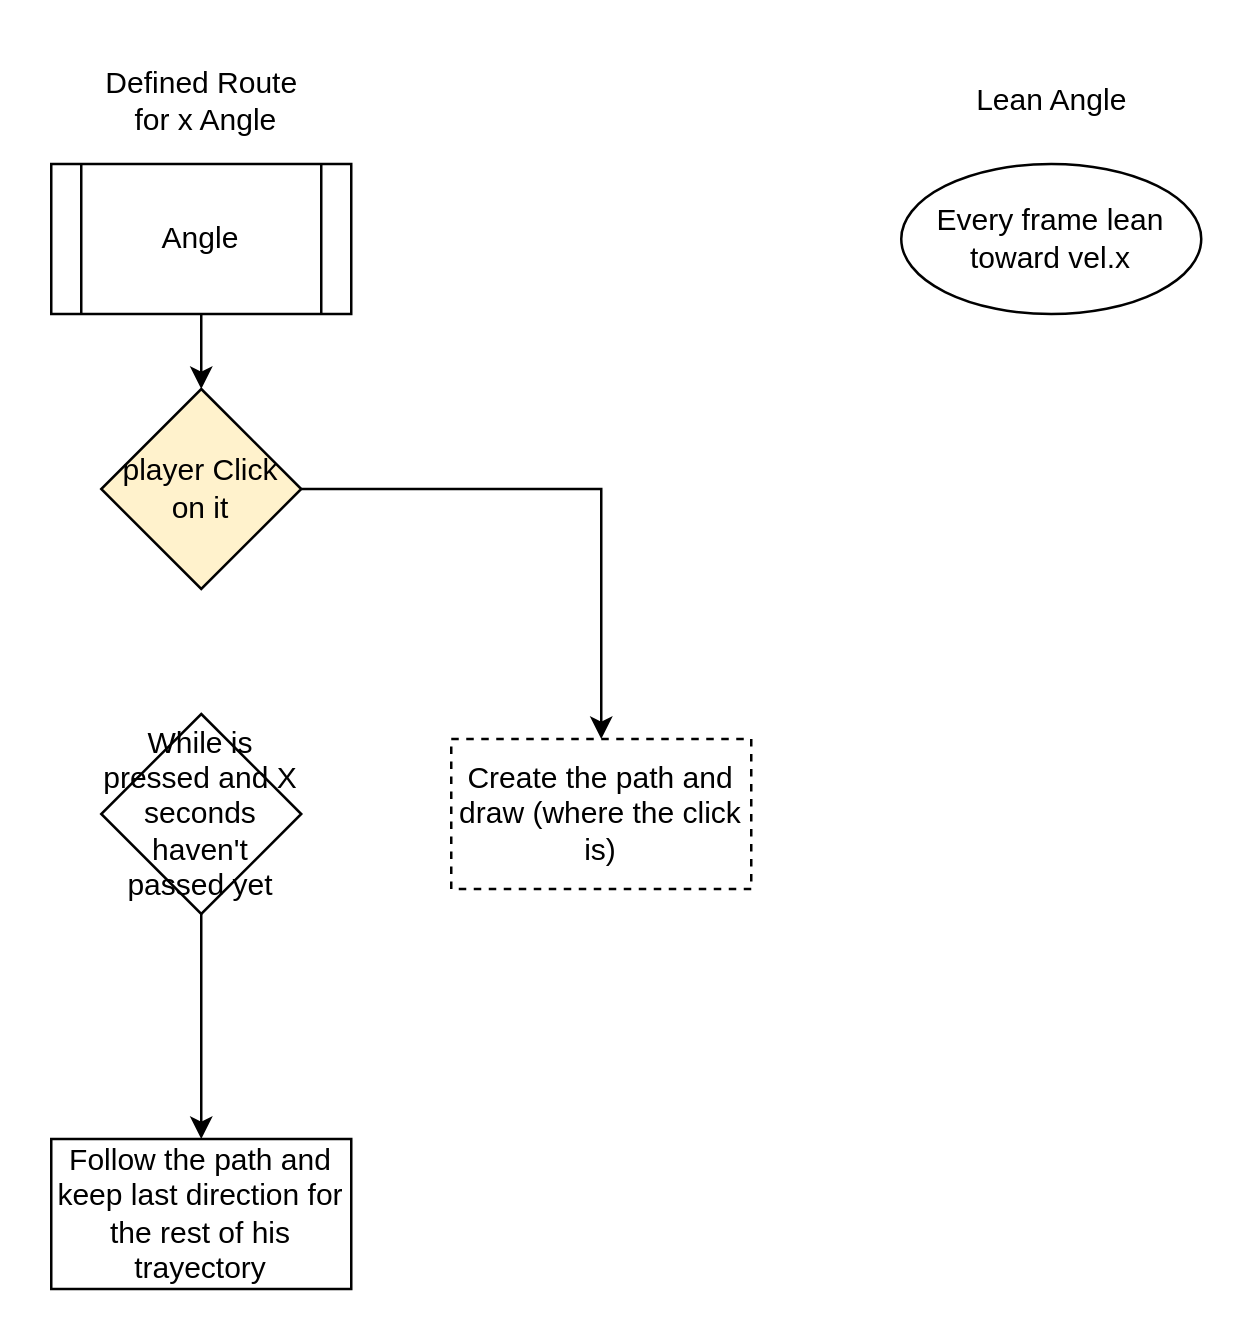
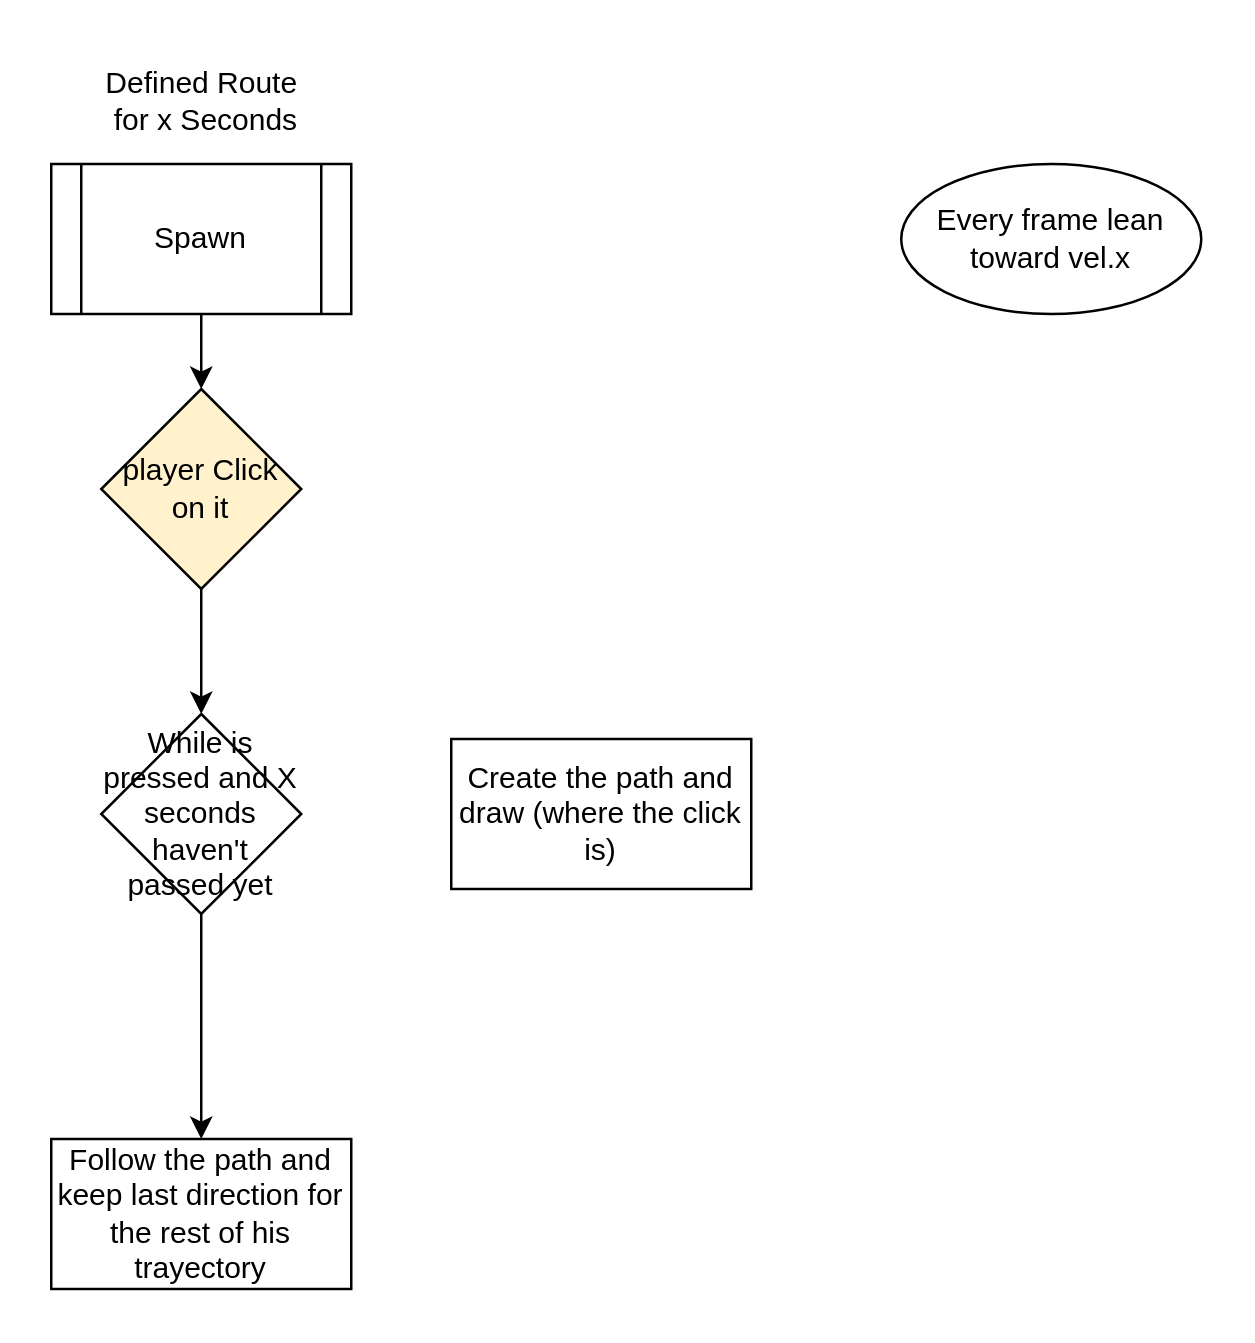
(203, 101) -> (203, 101)
(1051, 101) -> none
(201, 239) -> (201, 239)
(568, 489) -> (201, 643)
(601, 814) -> (601, 814)
